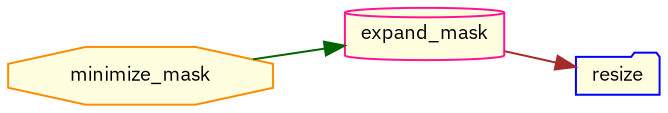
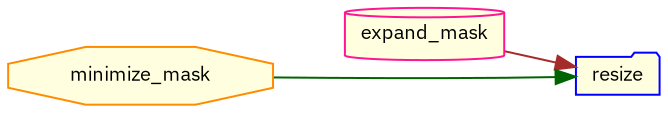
(289, 54) -> (415, 78)
